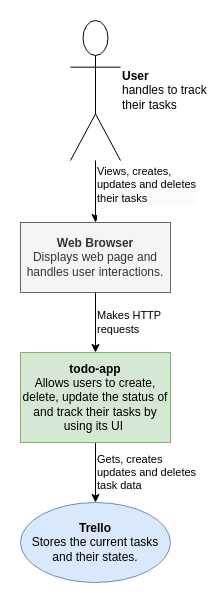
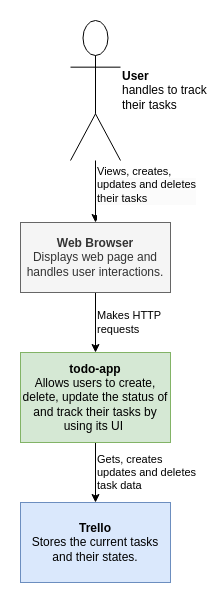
(96, 543) -> (96, 543)
